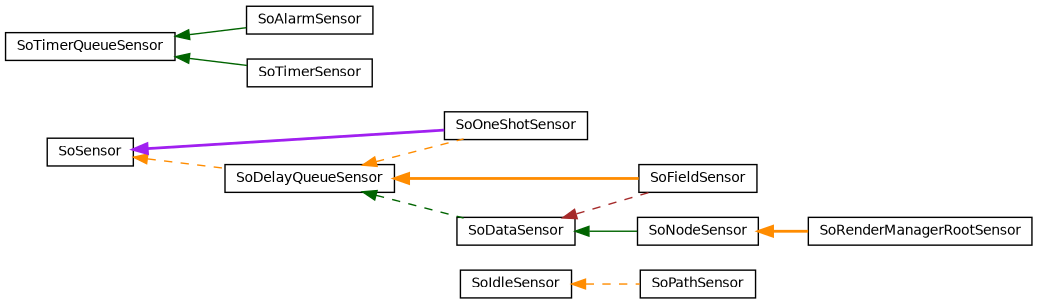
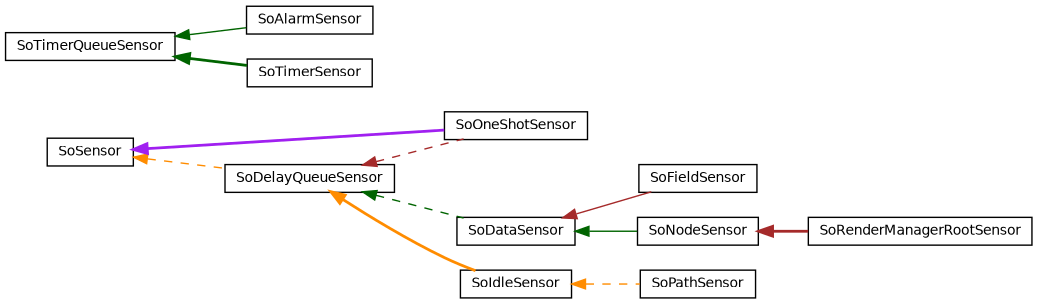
(218, 62) -> (218, 62)
(420, 150) -> (420, 150)
(524, 178) -> (407, 238)
(614, 203) -> (614, 203)
(790, 231) -> (790, 231)
